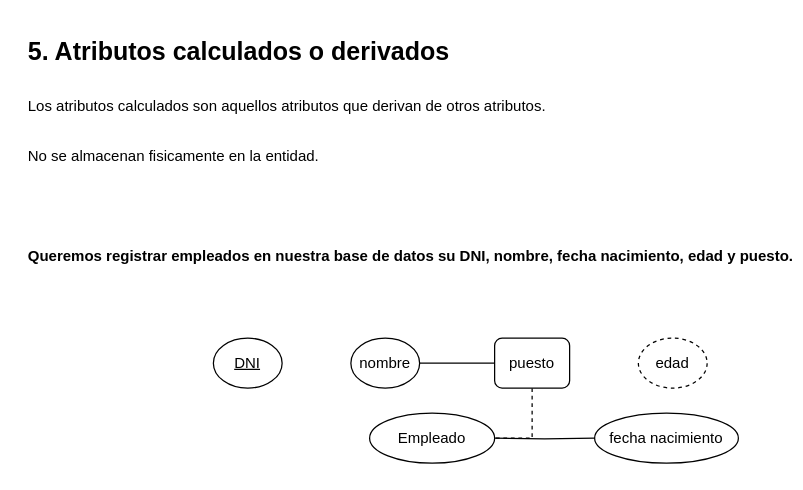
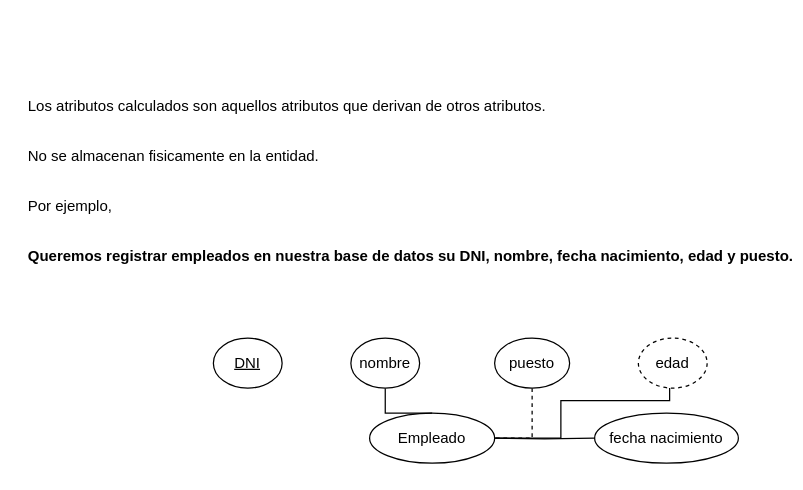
(232, 51) -> none
none -> (82, 207)
(456, 363) -> (390, 413)
(532, 363) -> (532, 363)
none -> (604, 401)
